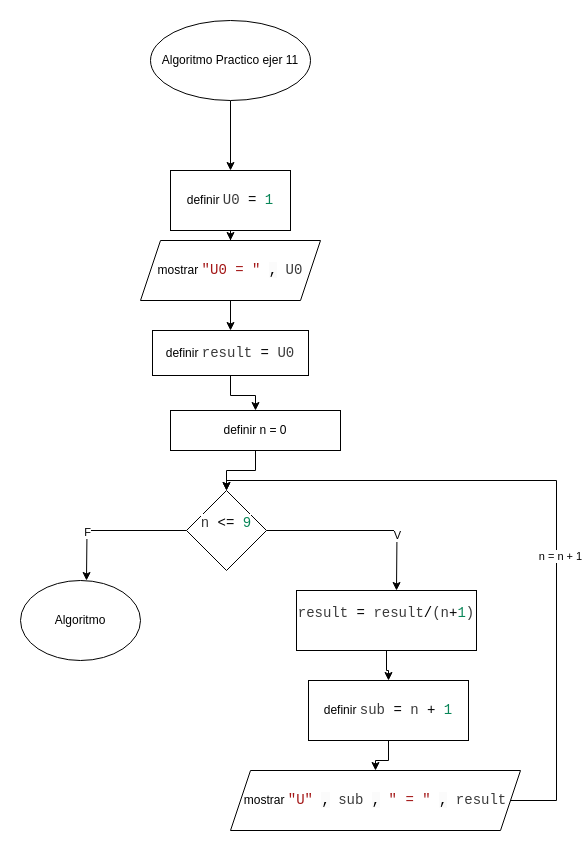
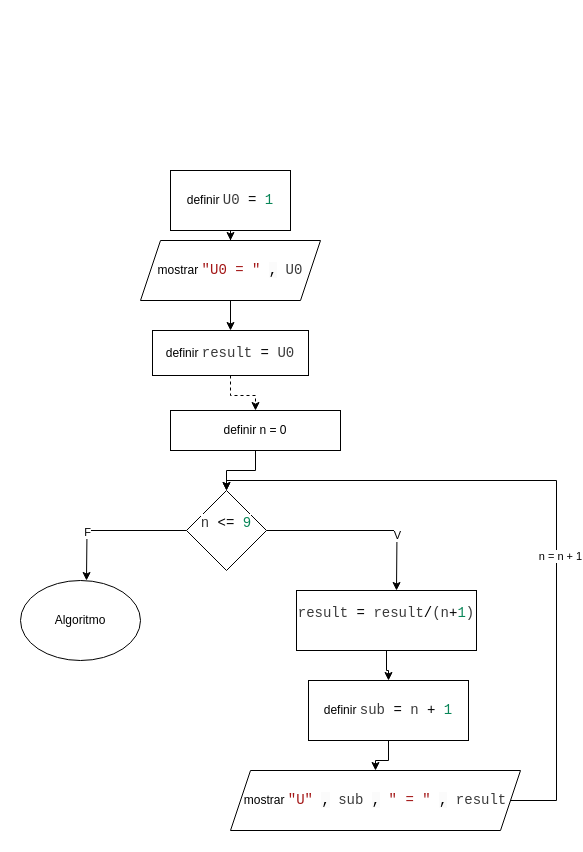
(231, 61) -> none
(231, 132) -> none
(237, 396) -> (237, 396)
